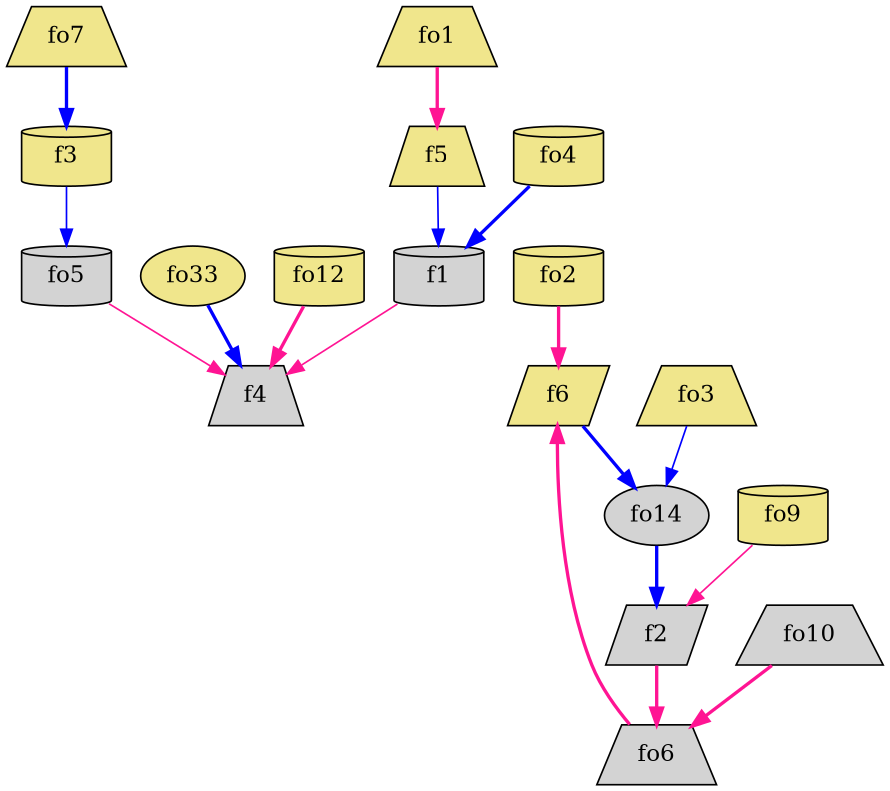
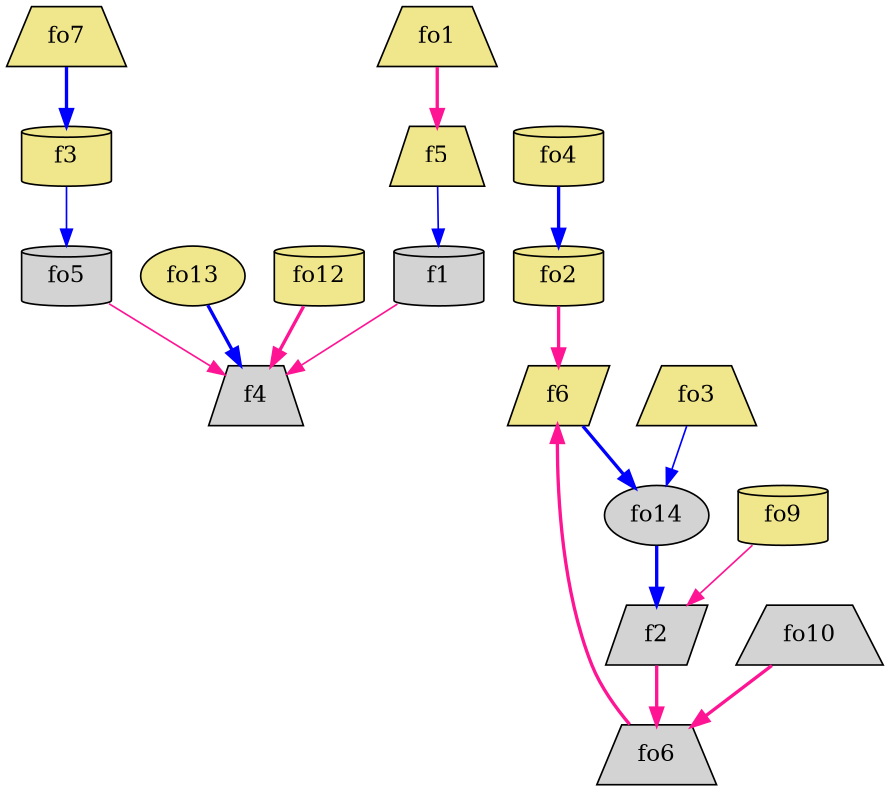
(505, 210) -> (559, 208)
(193, 276) -> (193, 276)
